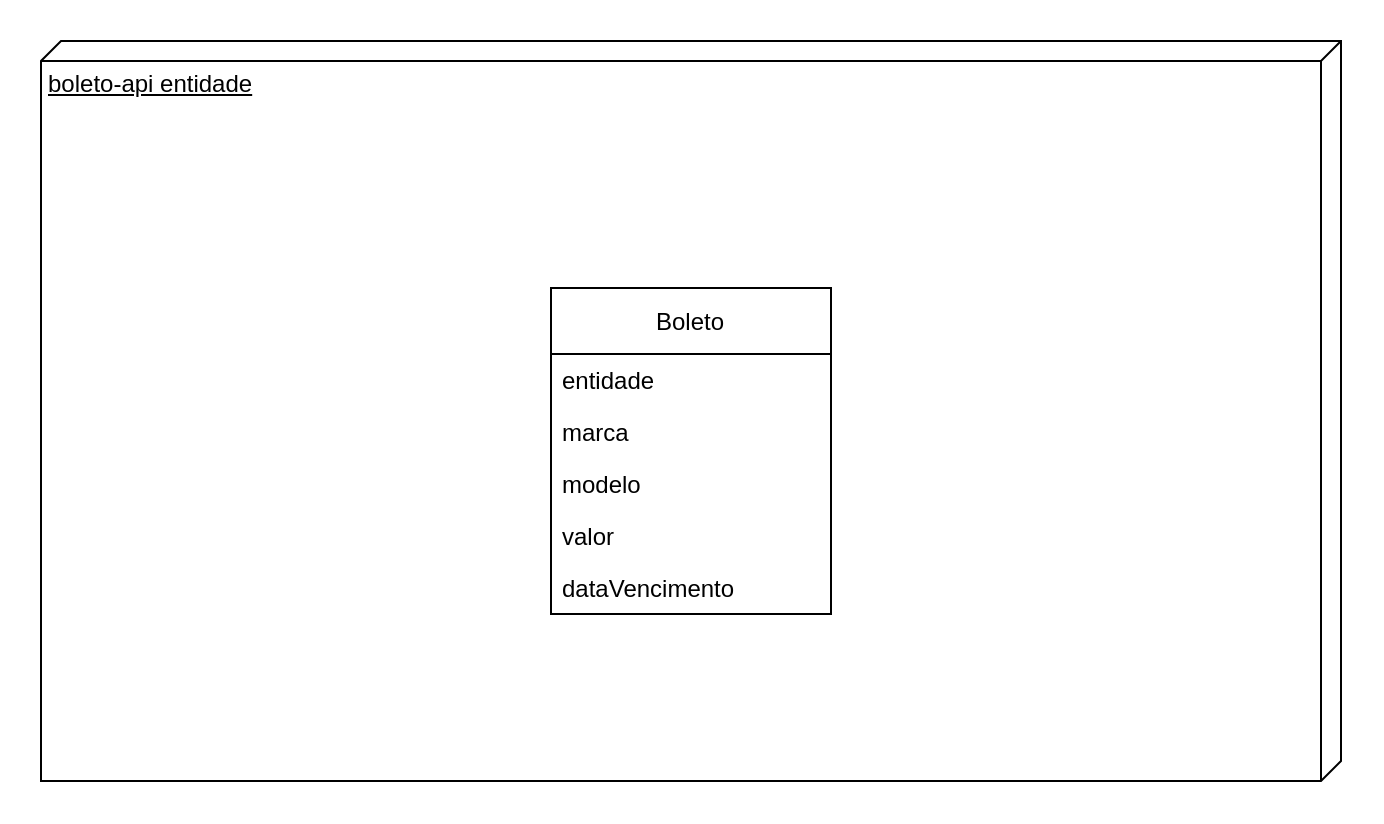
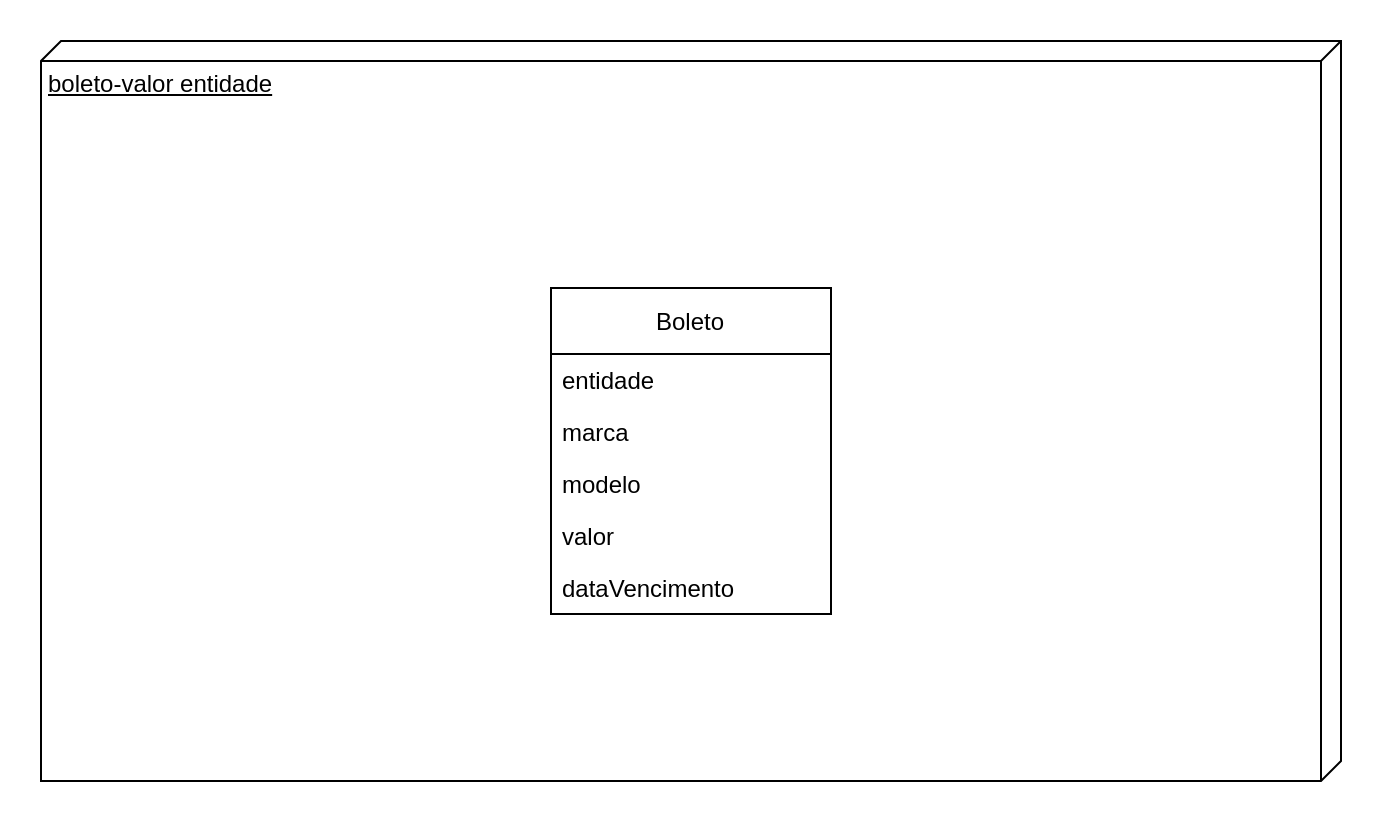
(164, 85) -> (178, 85)
